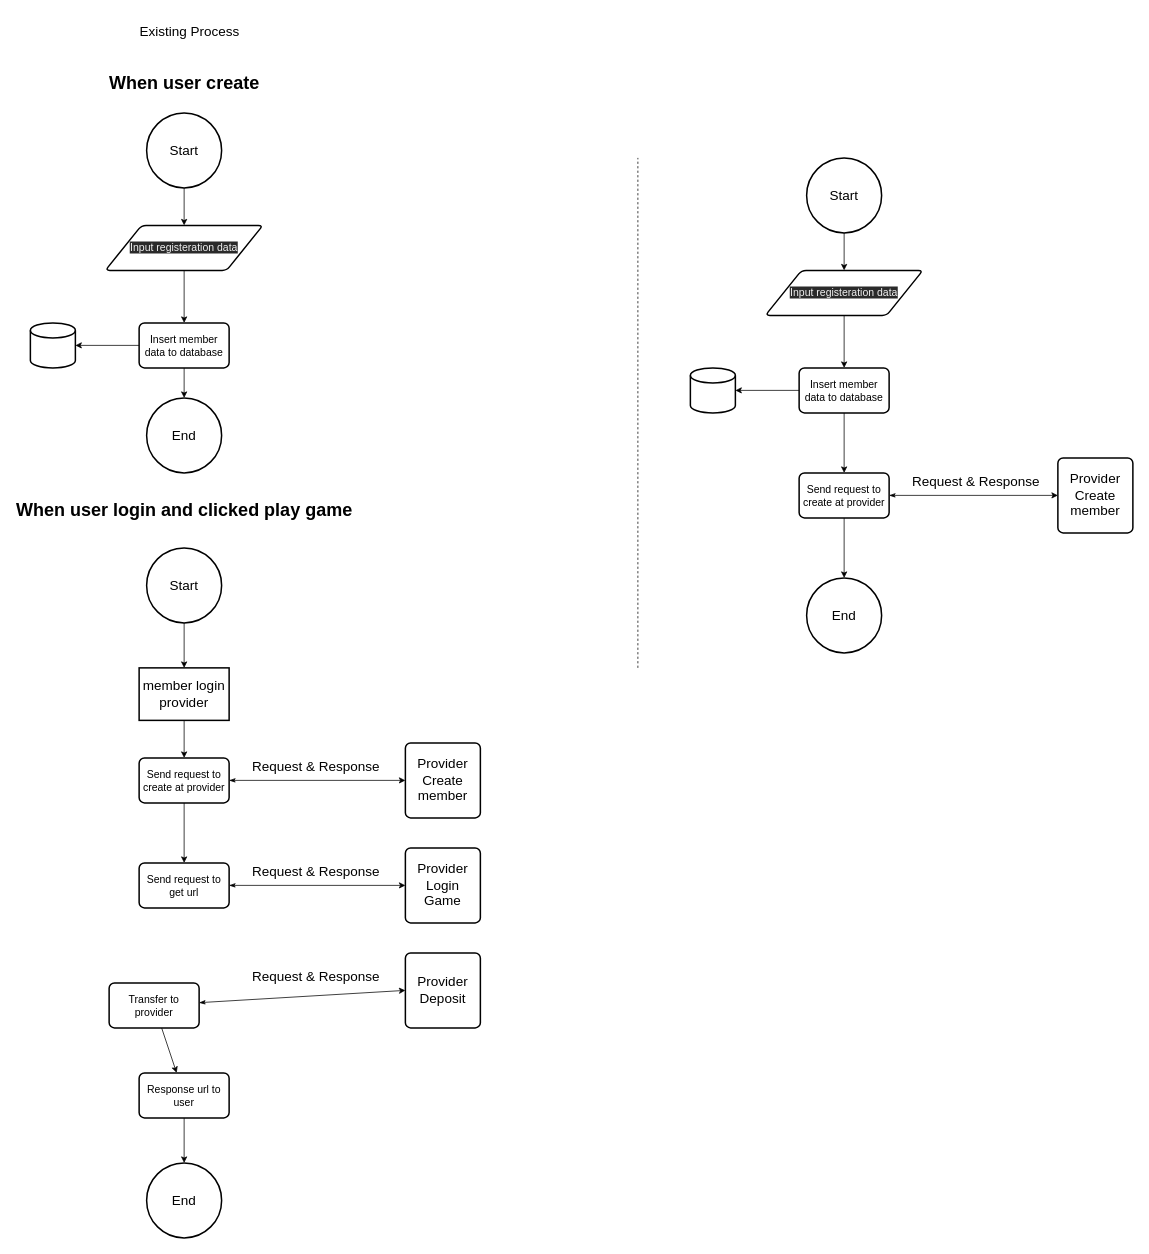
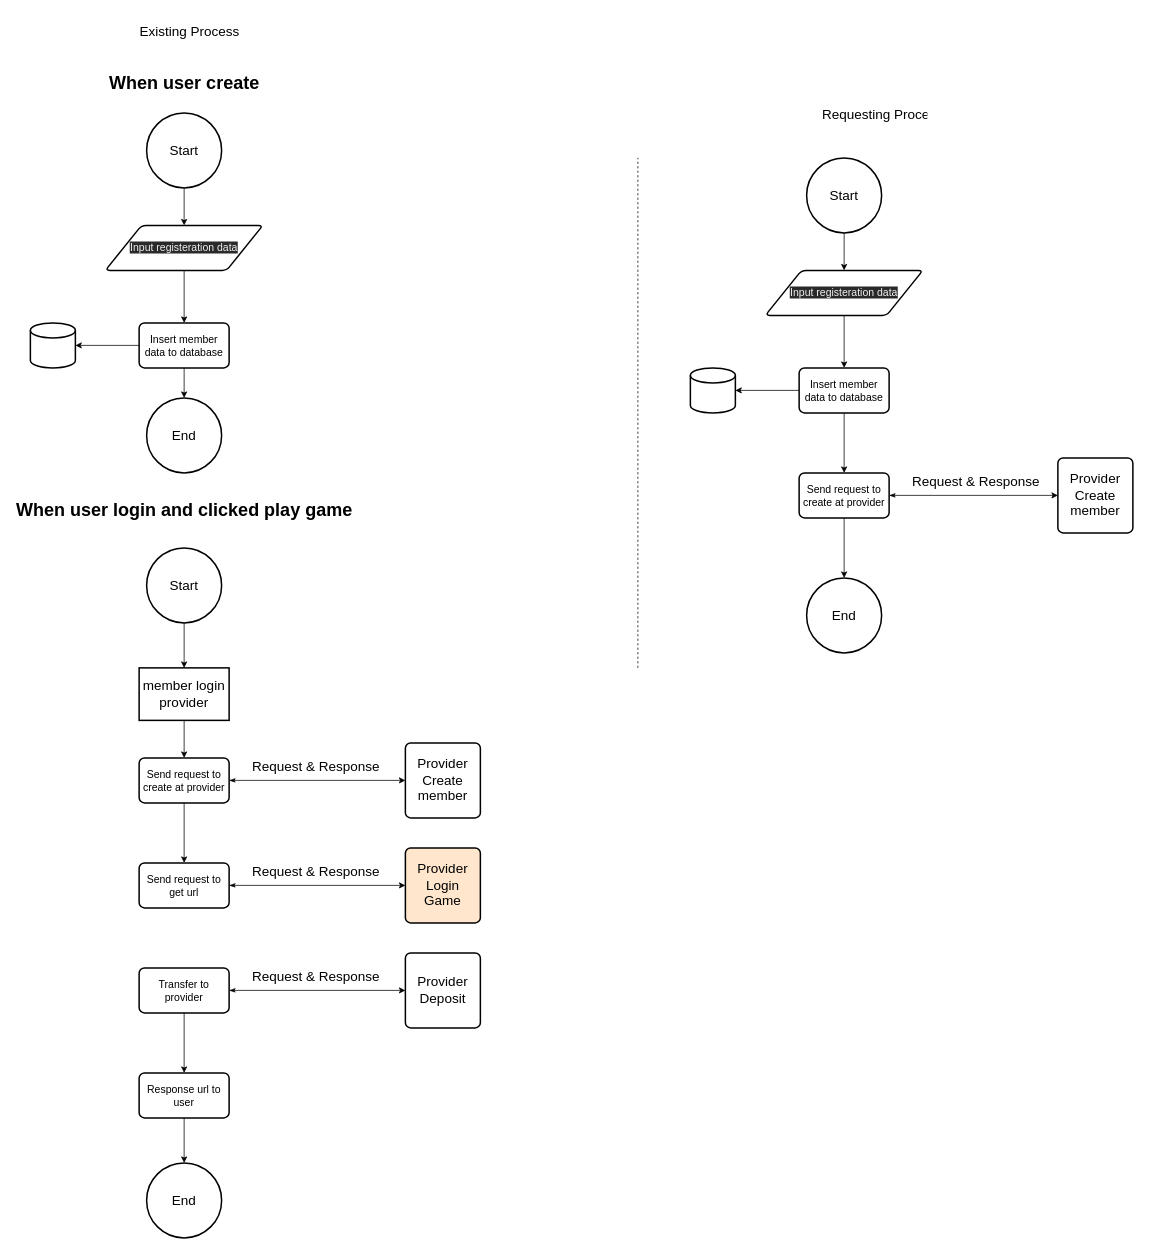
none -> (874, 113)
(443, 885) -> (443, 885)
(154, 1005) -> (184, 990)
